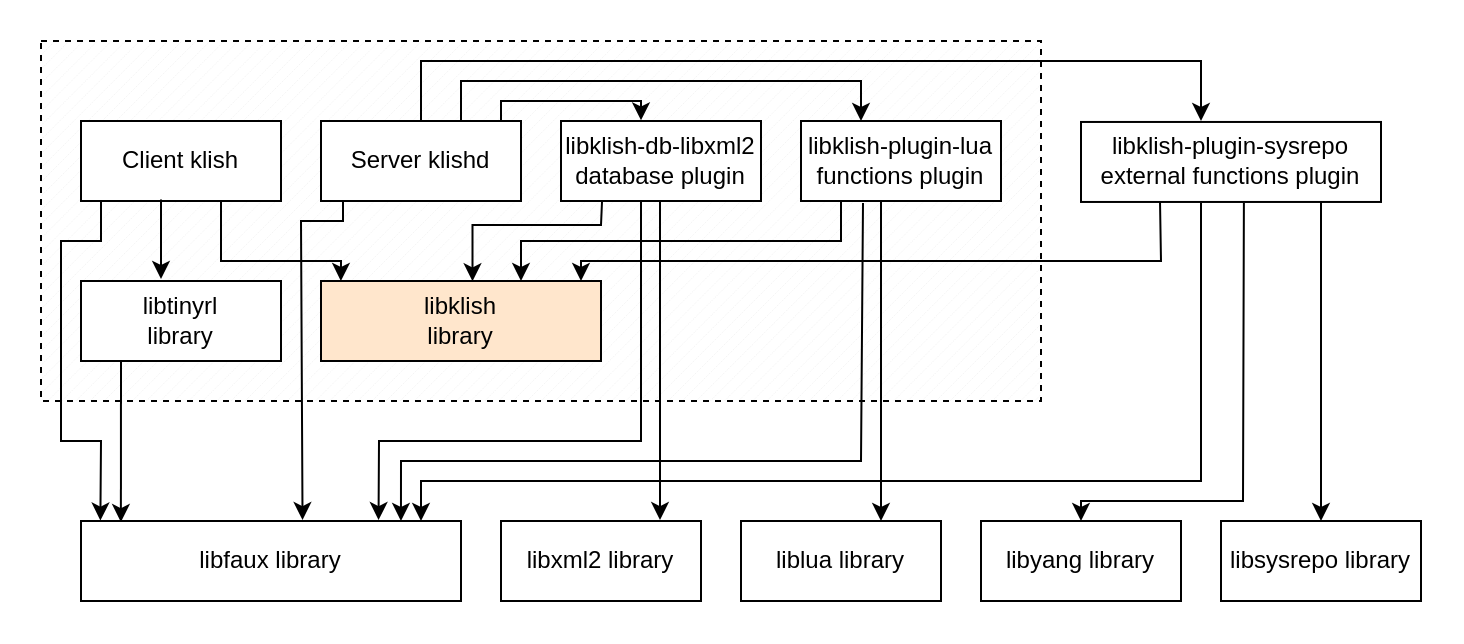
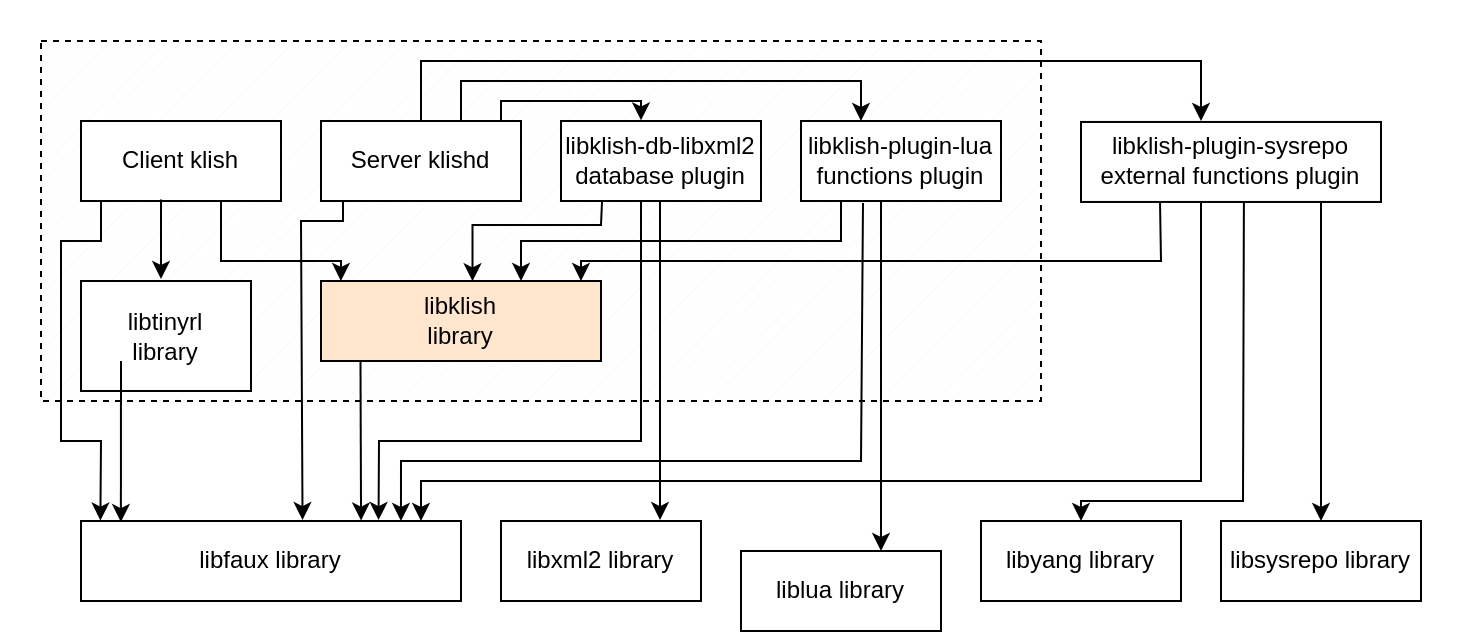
(181, 321) -> (166, 336)
none -> (361, 454)
(841, 561) -> (841, 591)
